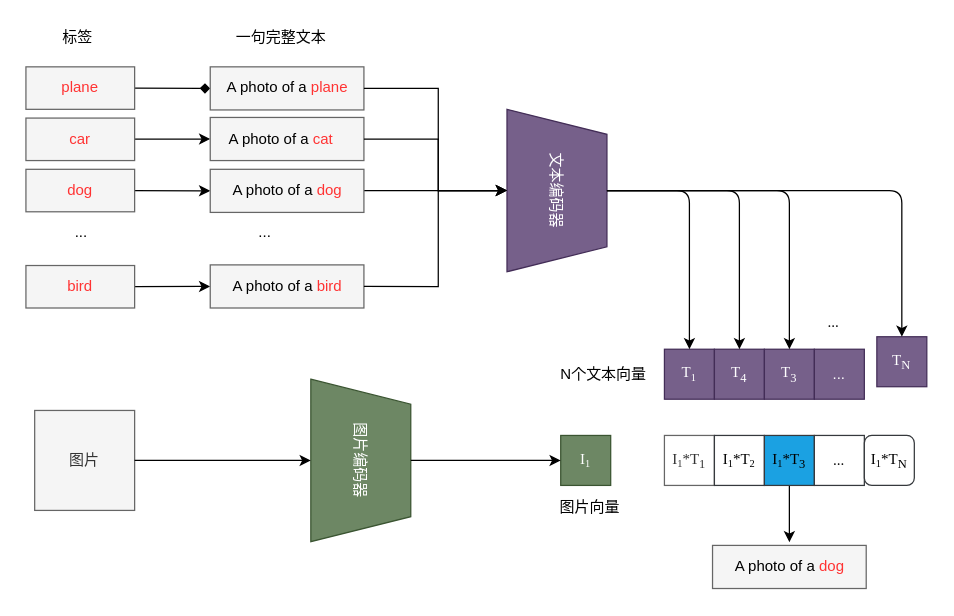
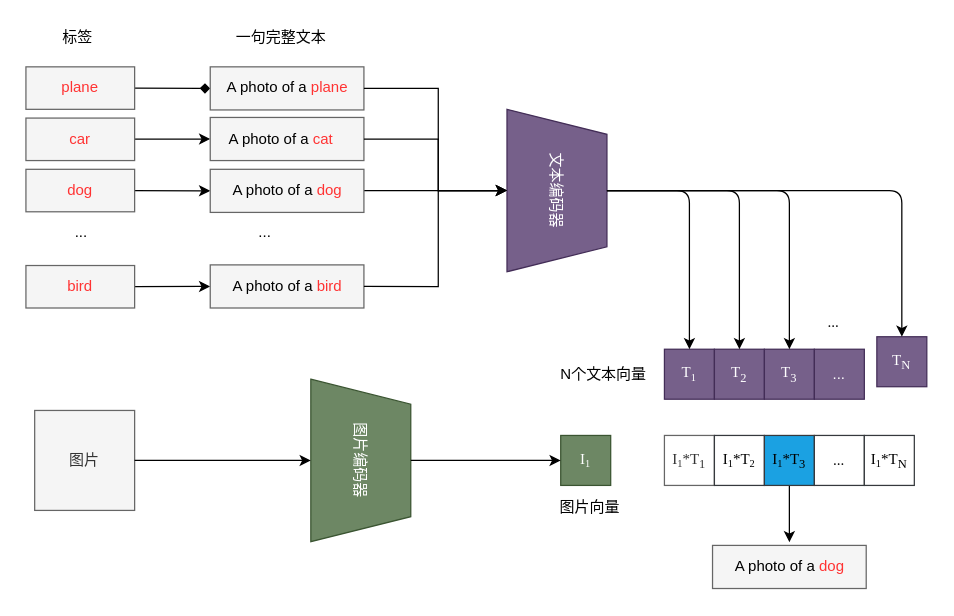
(739, 374) -> (739, 374)
(889, 461) -> (889, 461)
